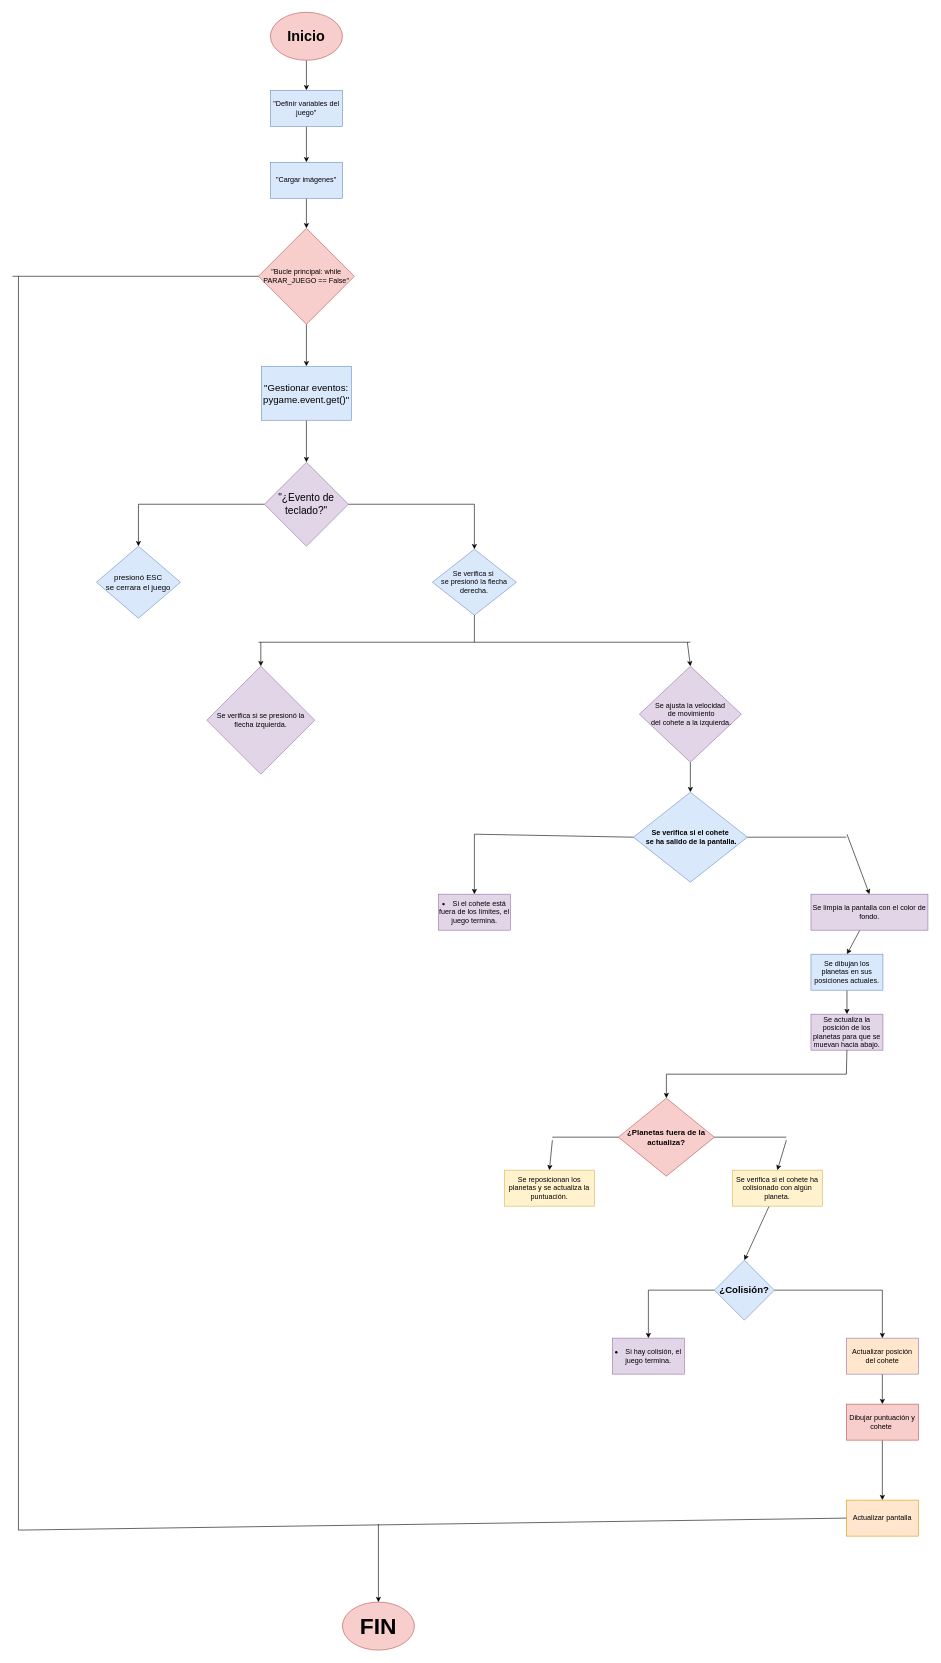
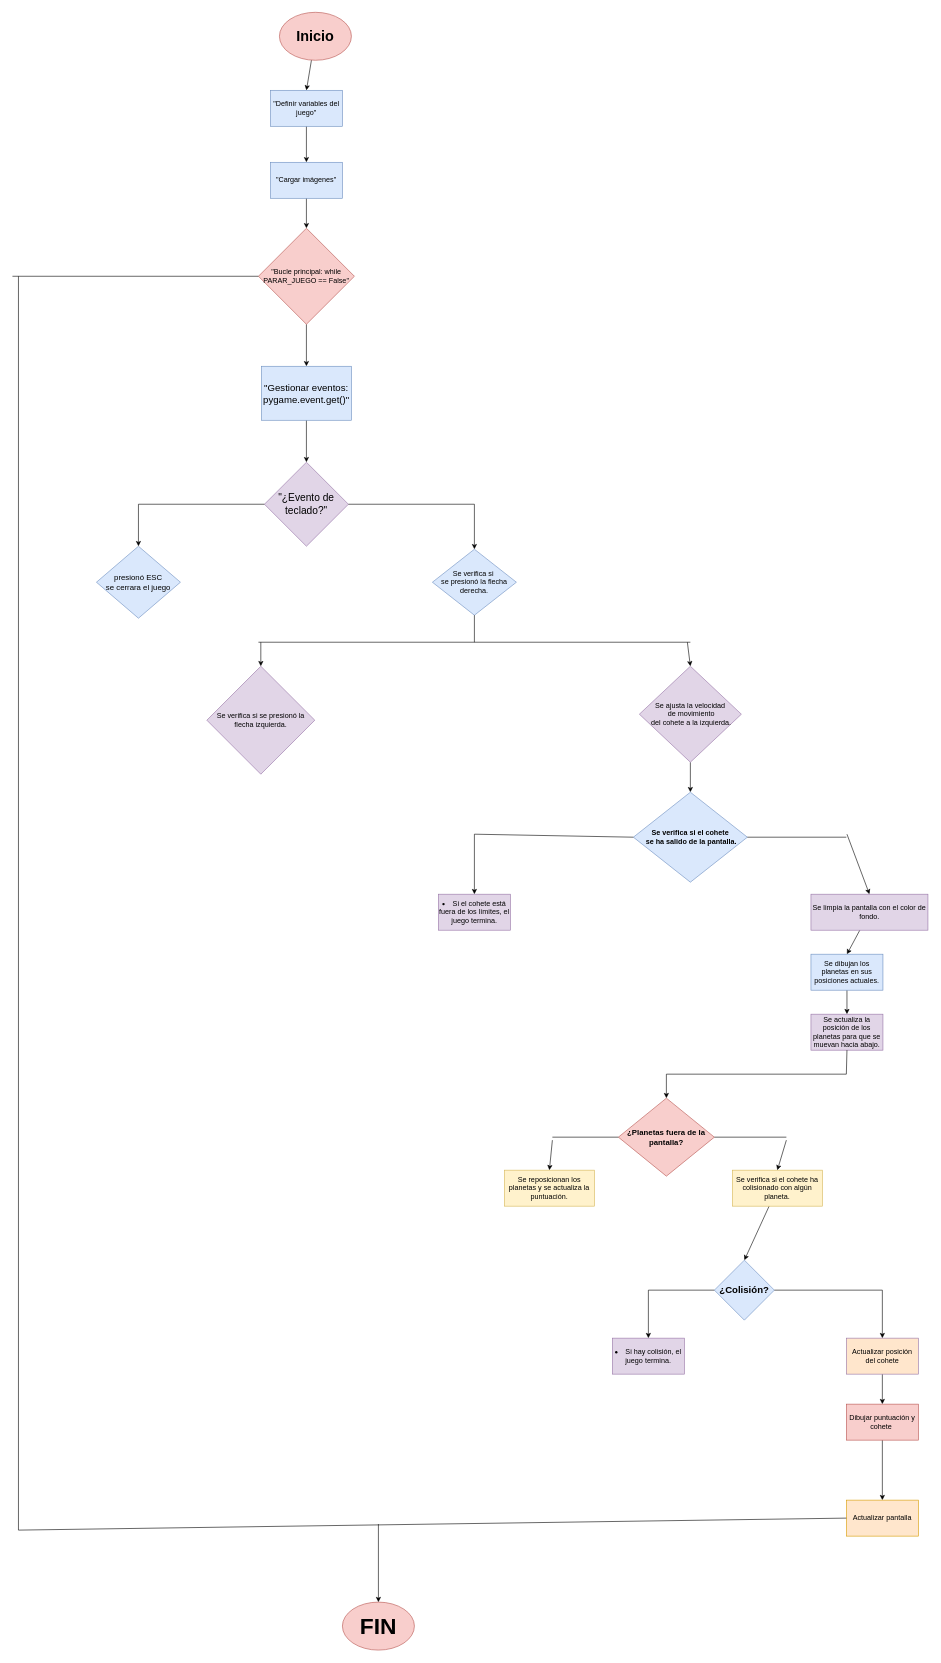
(306, 36) -> (315, 36)
(666, 1137) -> (666, 1137)
